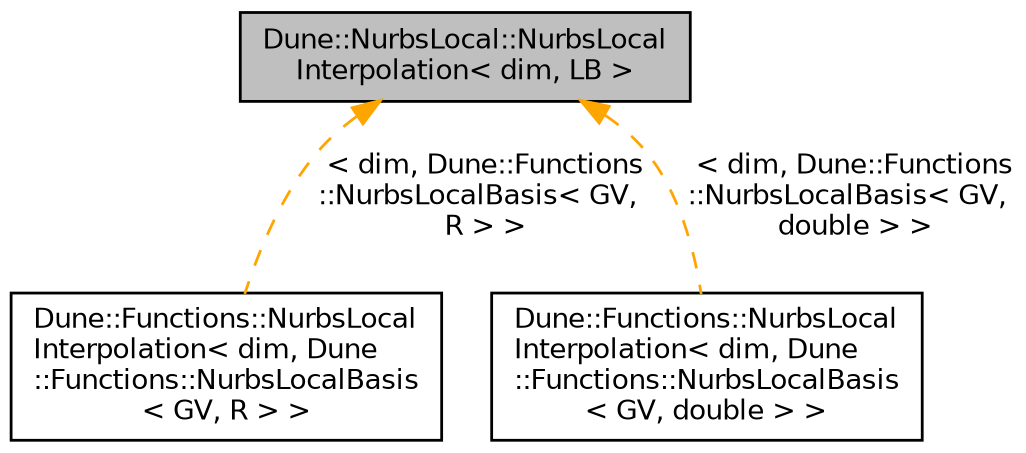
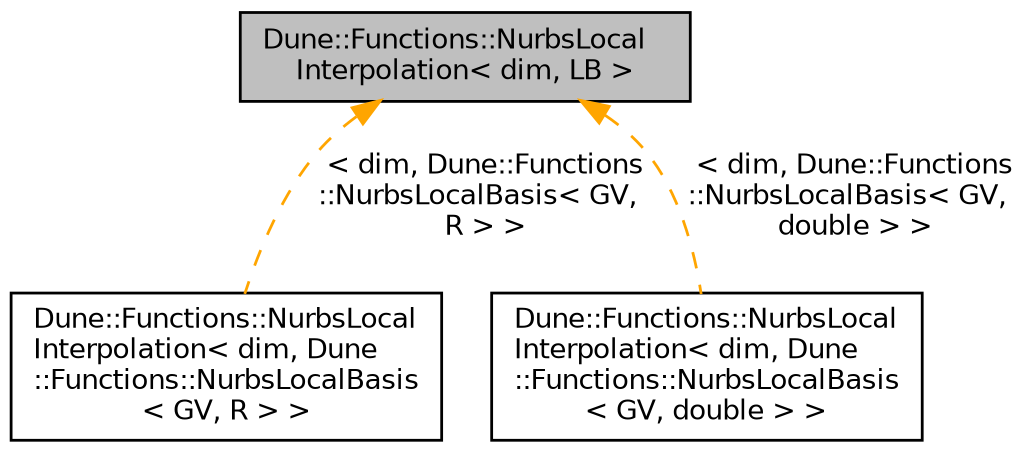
(465, 57) -> (465, 57)
